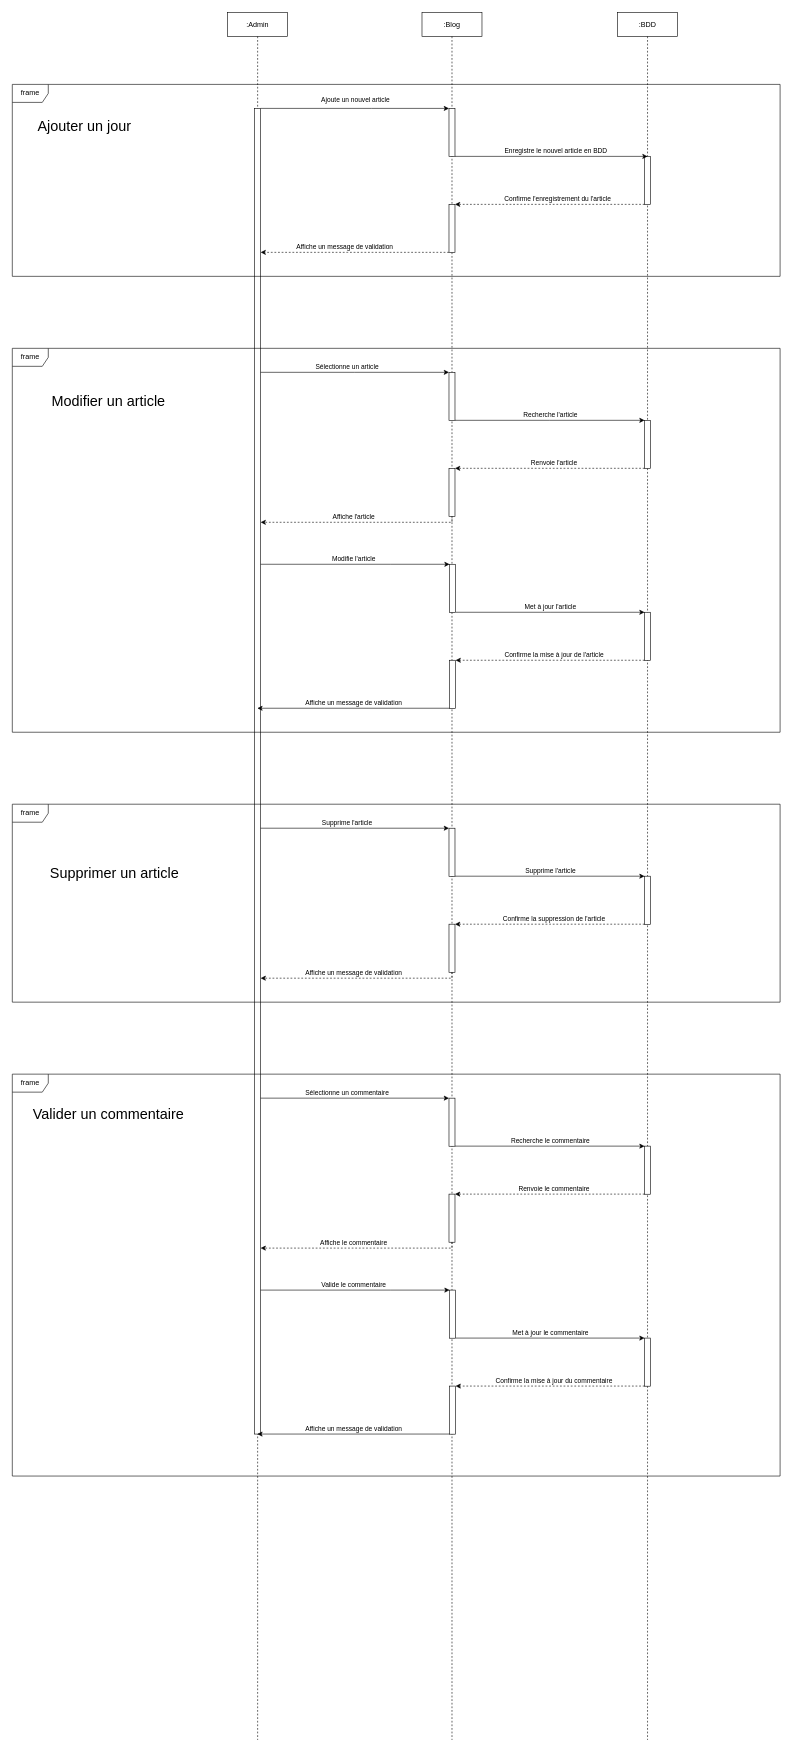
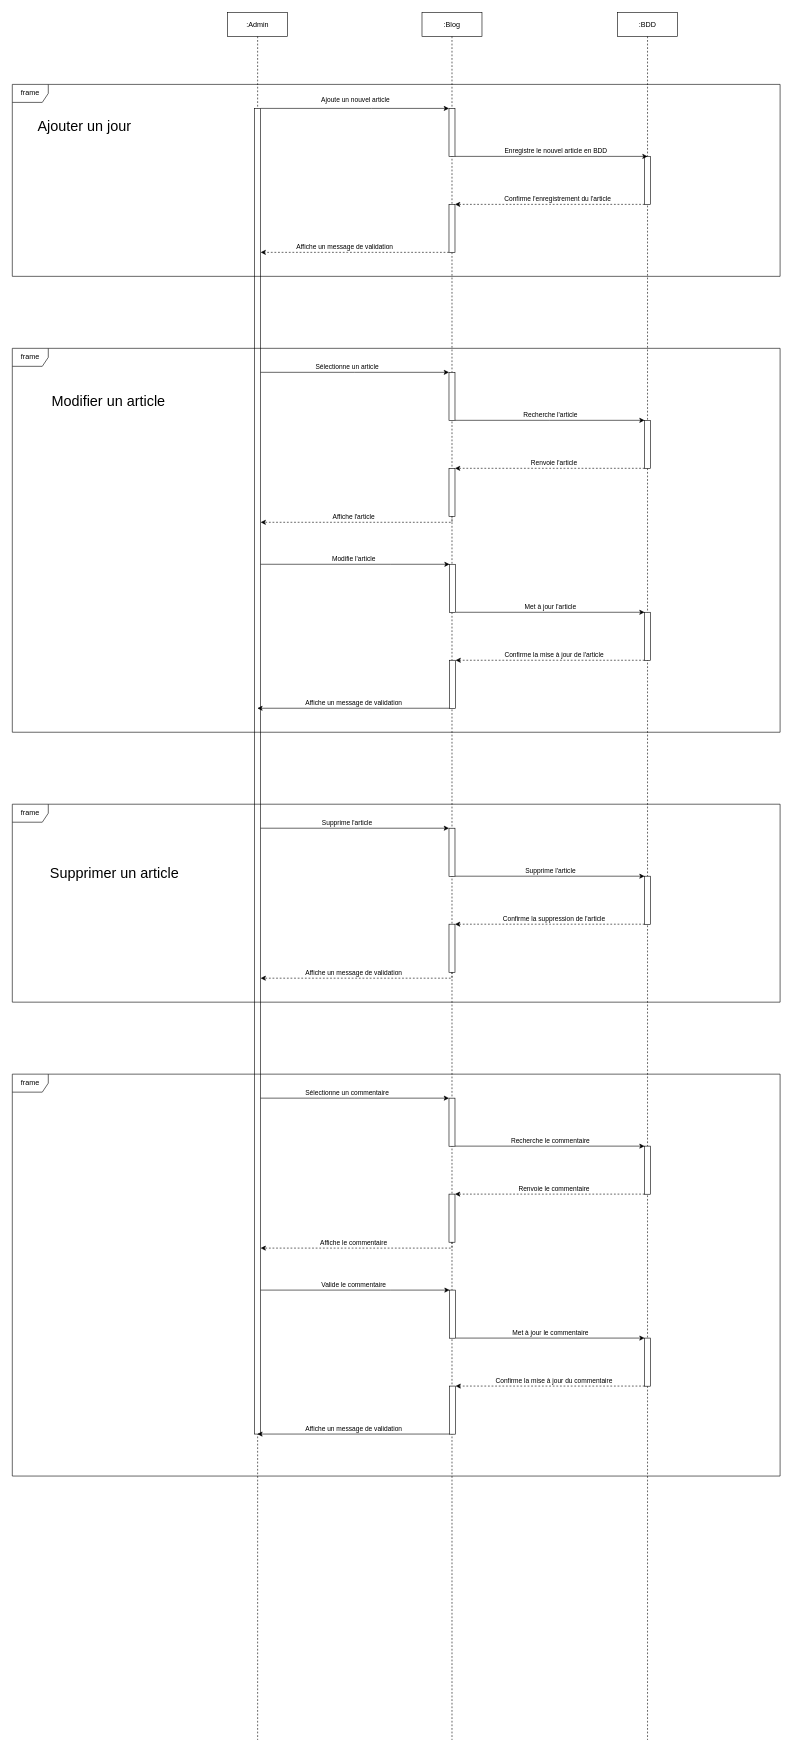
(108, 1115) -> none
